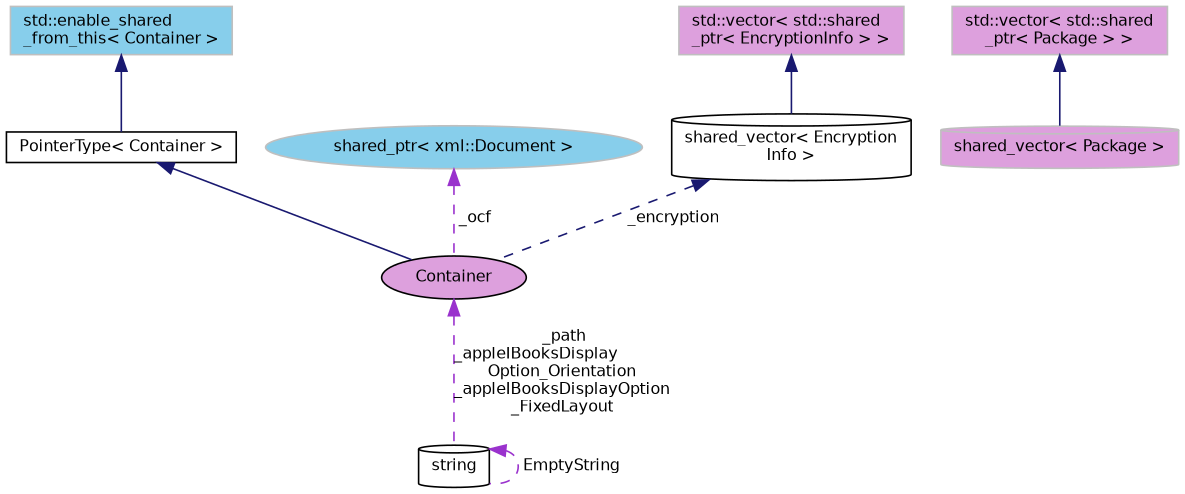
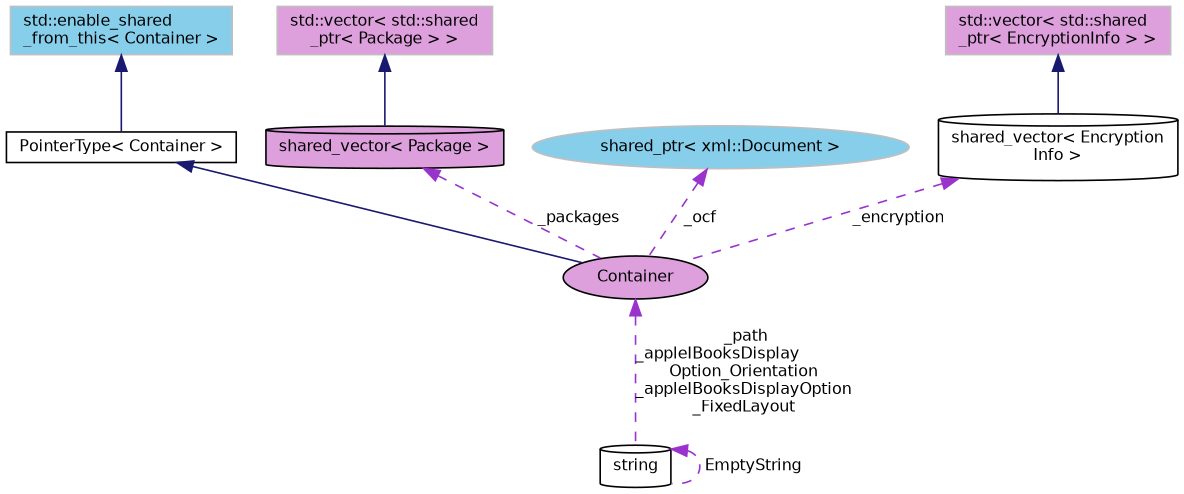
(1060, 147) -> (385, 147)
none -> (519, 217)
(595, 223) -> (813, 222)
